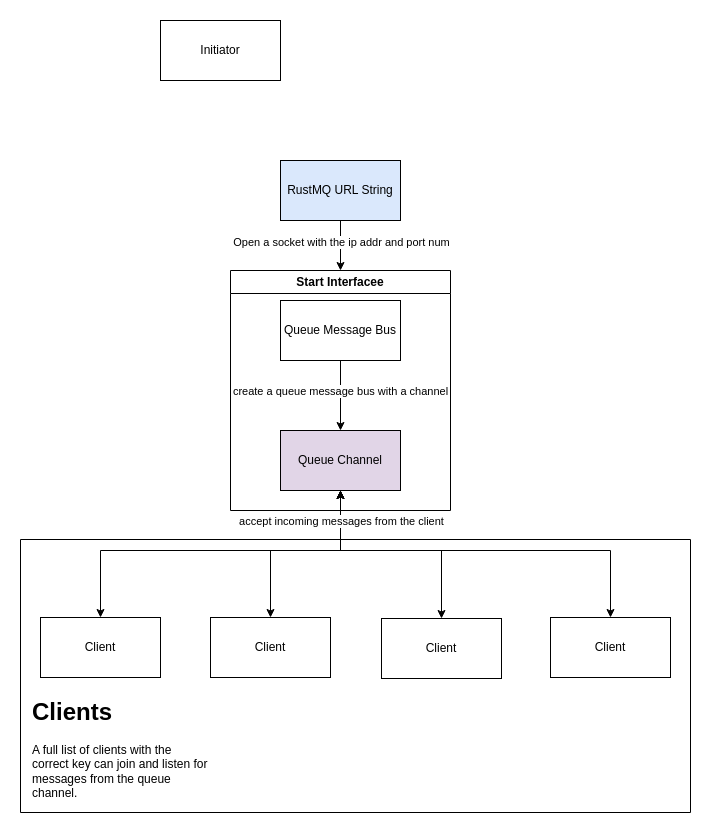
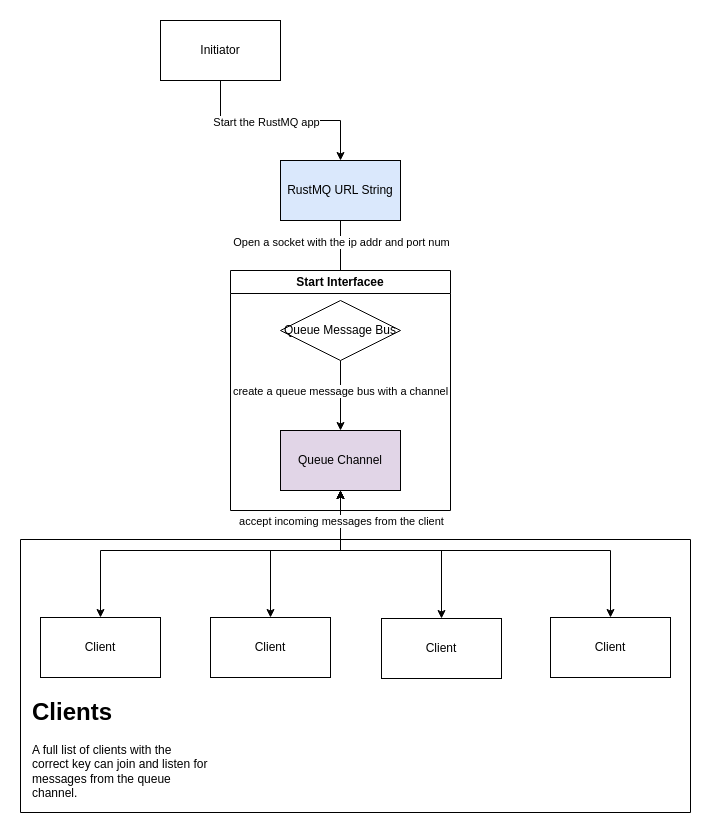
none -> (277, 121)
(341, 262) -> (341, 265)
(341, 331) -> (341, 331)
